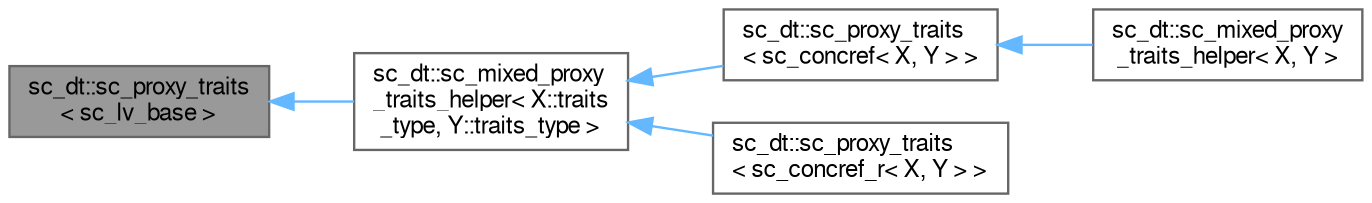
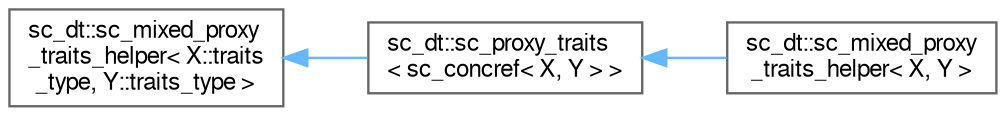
(139, 102) -> none
(861, 158) -> none
